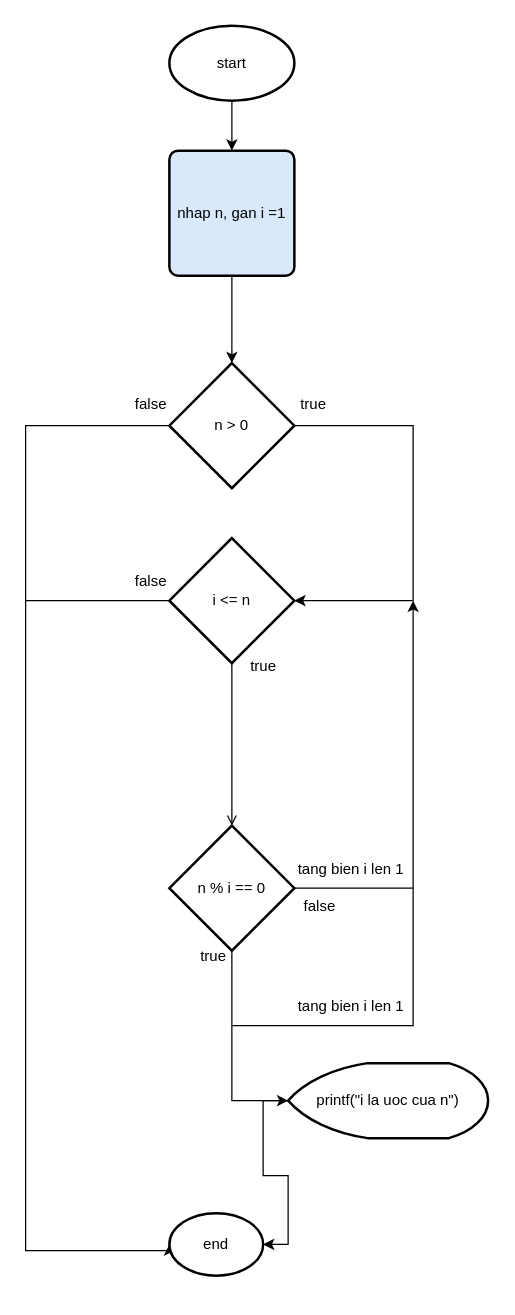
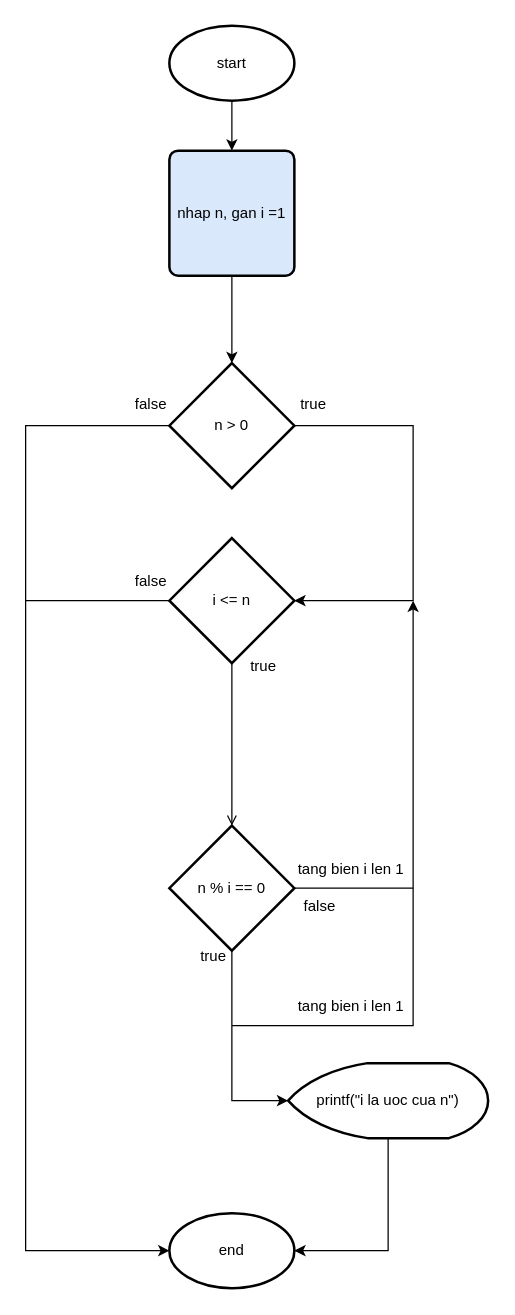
(216, 1244) -> (232, 1251)
